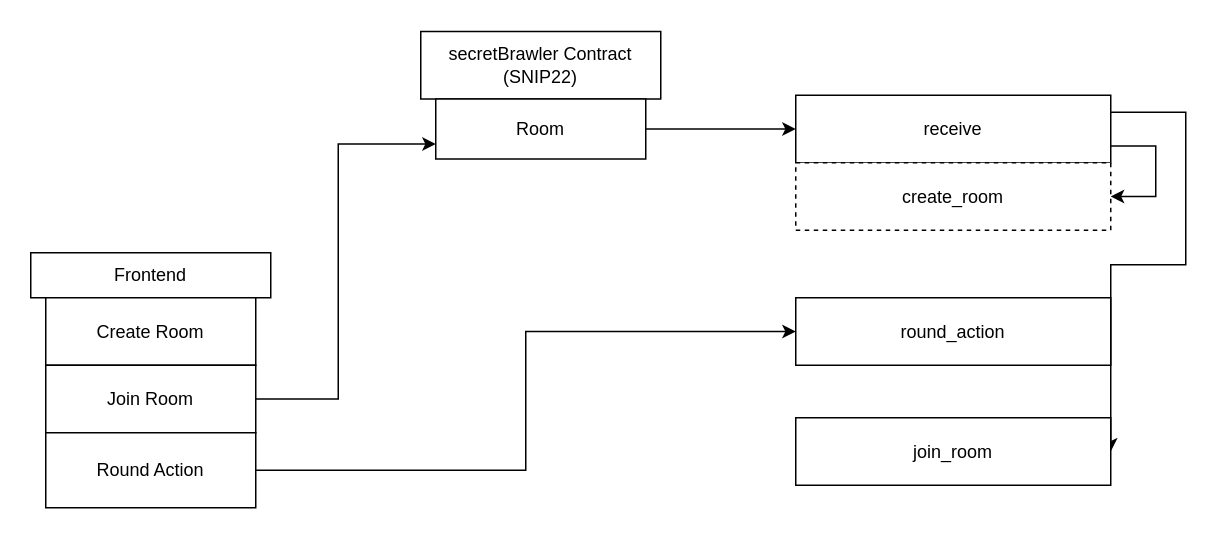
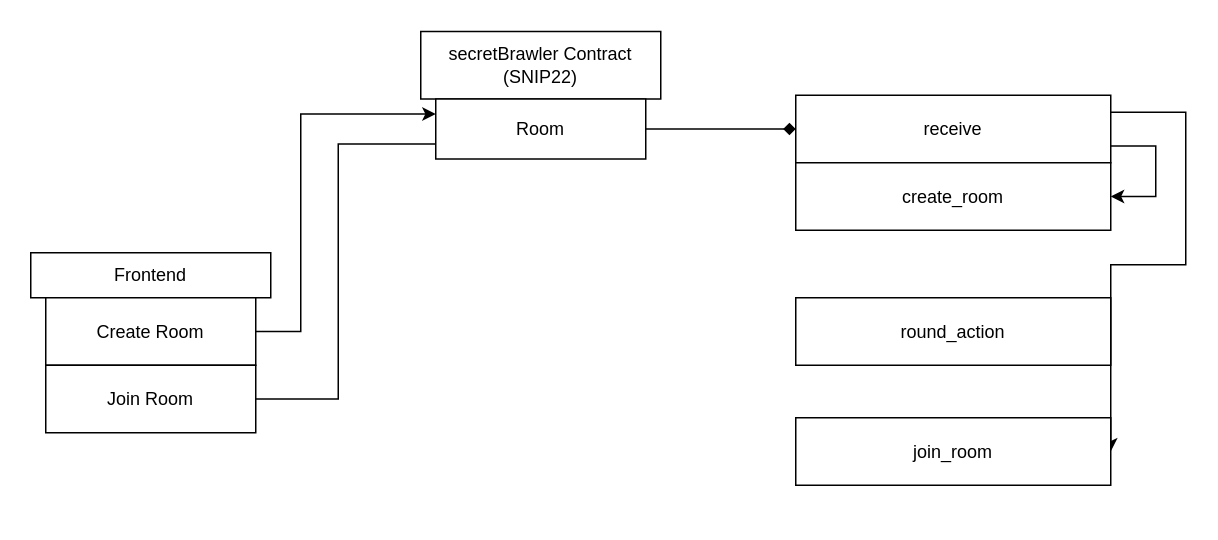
(784, 129) -> (783, 129)
(424, 144) -> (428, 144)
none -> (301, 183)
(953, 197) -> (953, 197)
(526, 406) -> none
(151, 470) -> none
